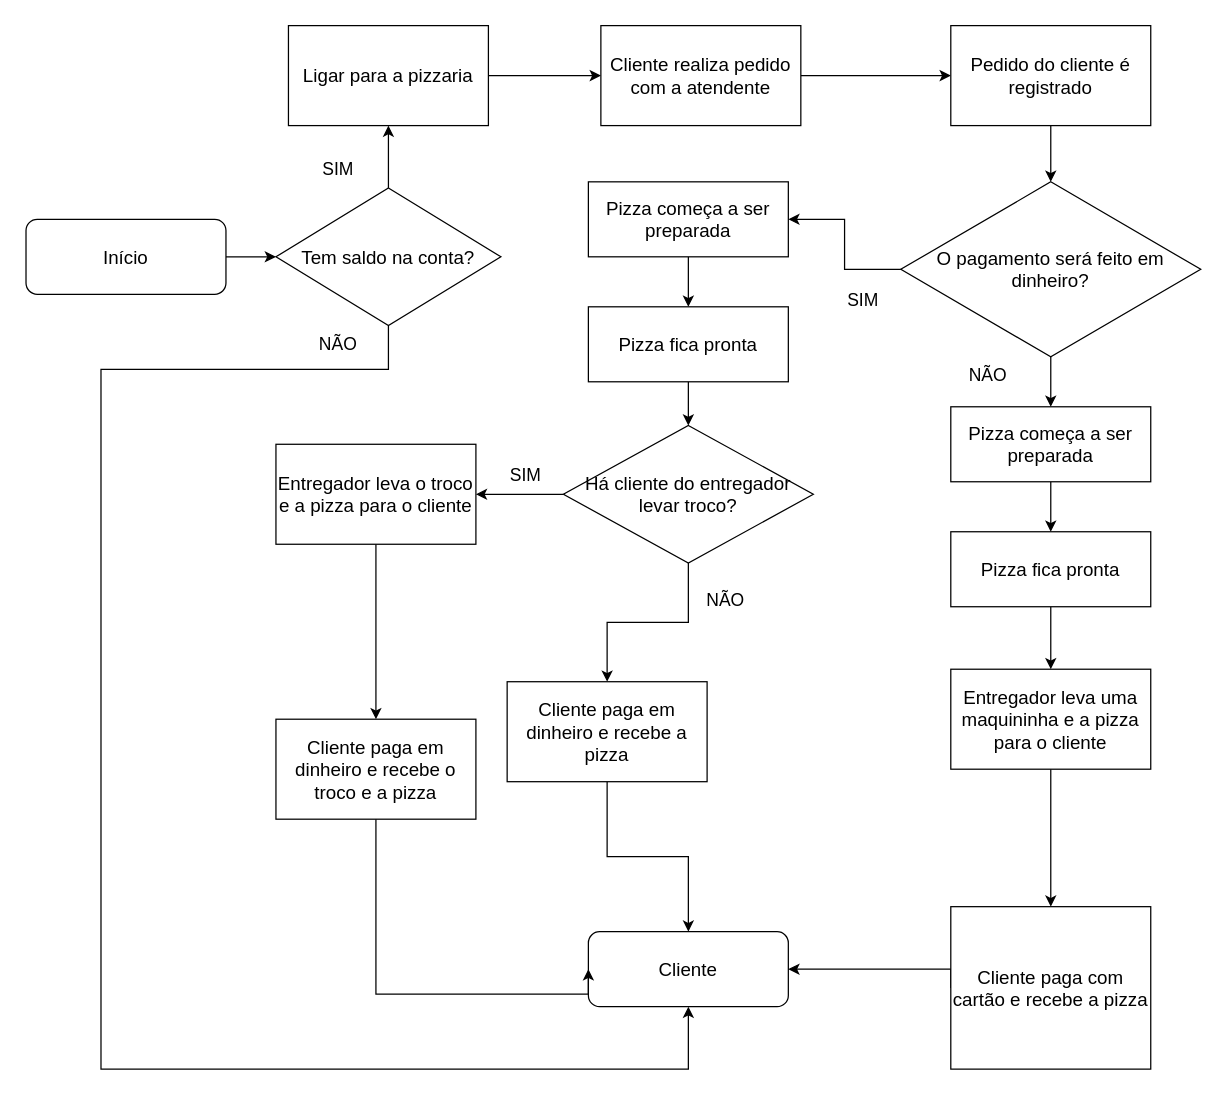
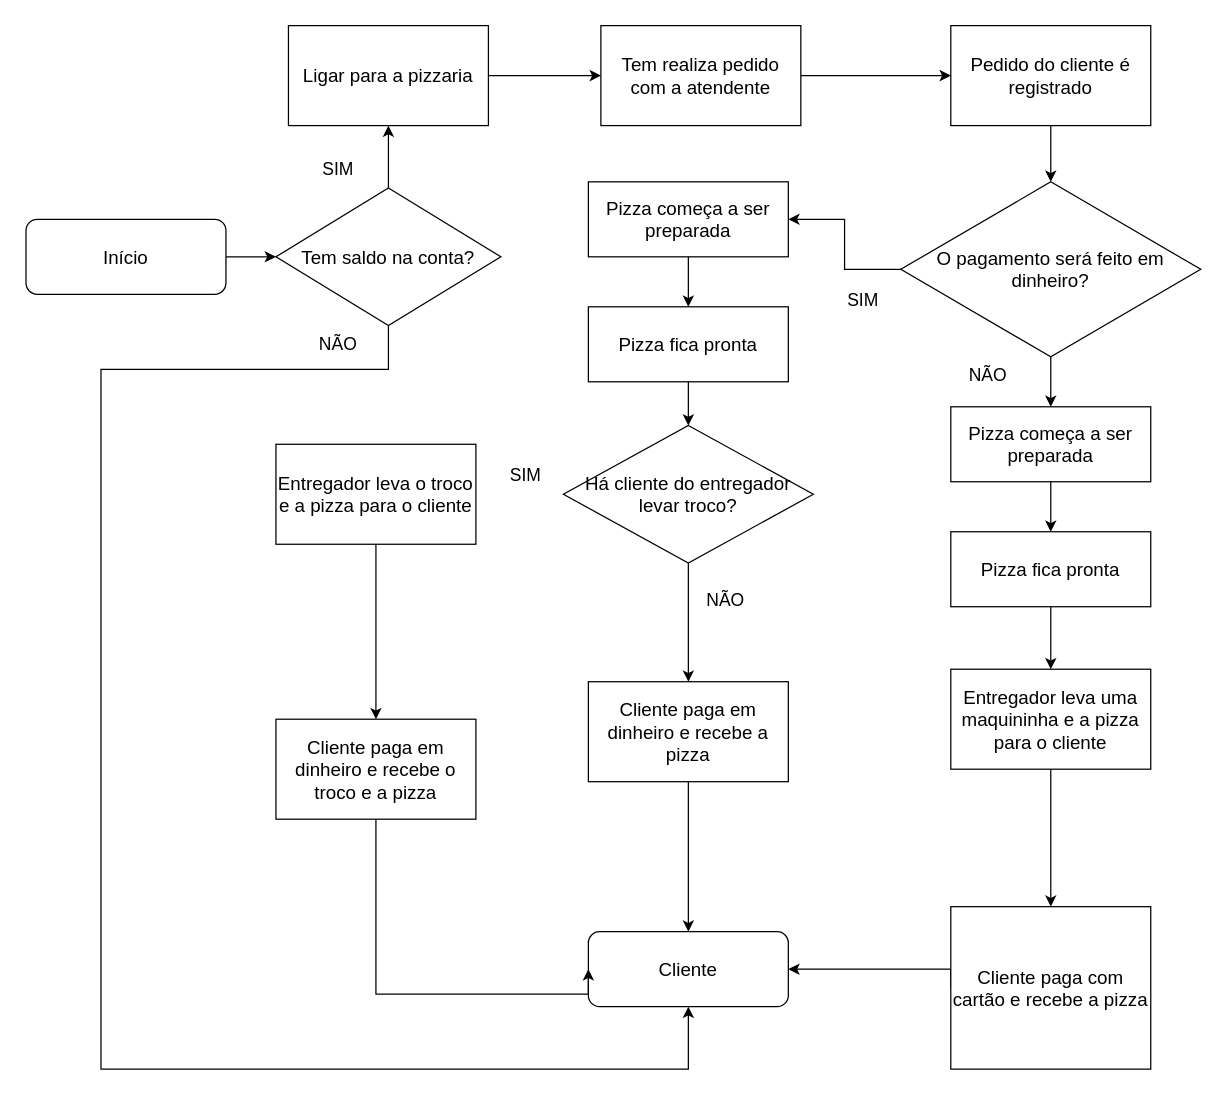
(701, 76) -> (701, 76)
(524, 494) -> none
(607, 732) -> (688, 732)
